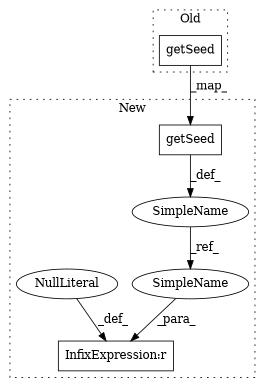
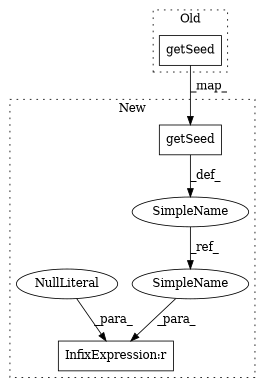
(113, 320) -> (113, 320)
